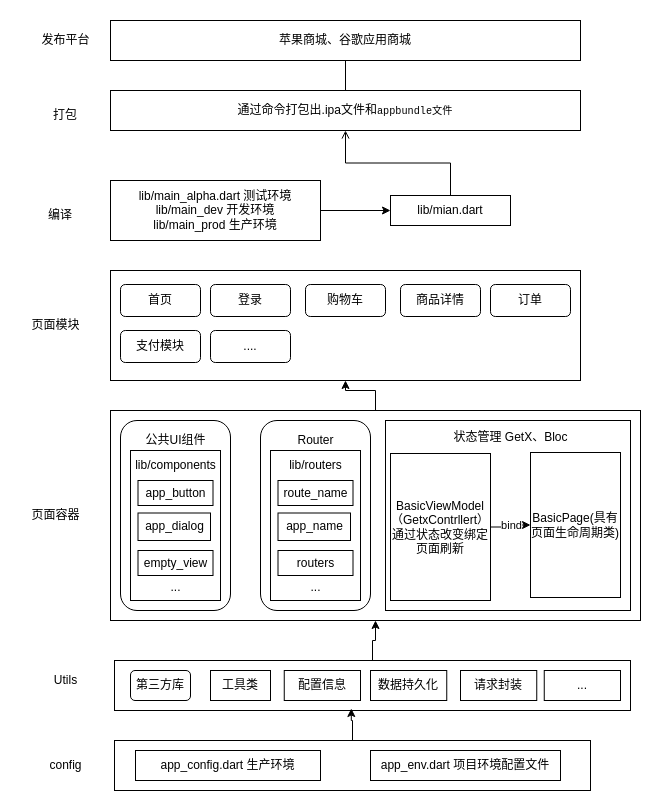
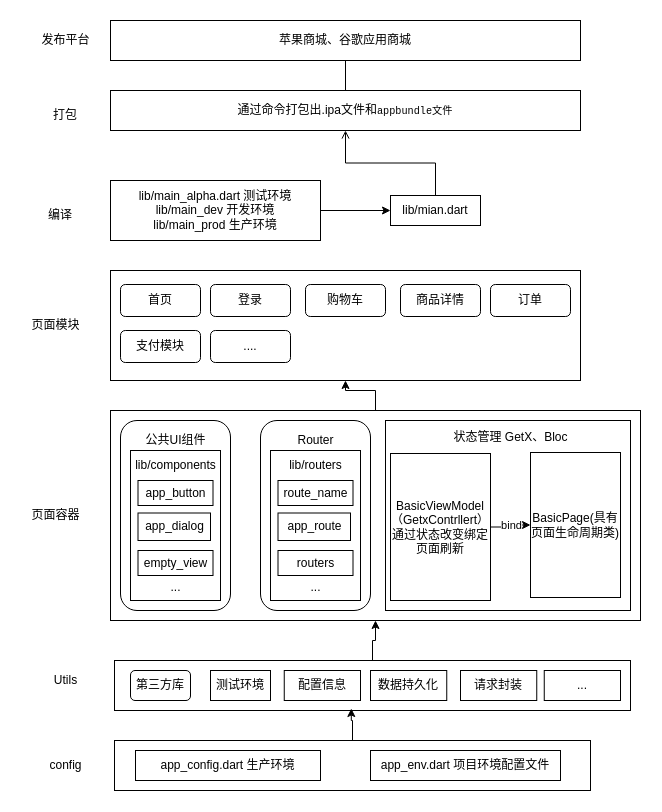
(451, 211) -> (436, 211)
(315, 527) -> (315, 527)
(241, 686) -> (241, 686)
